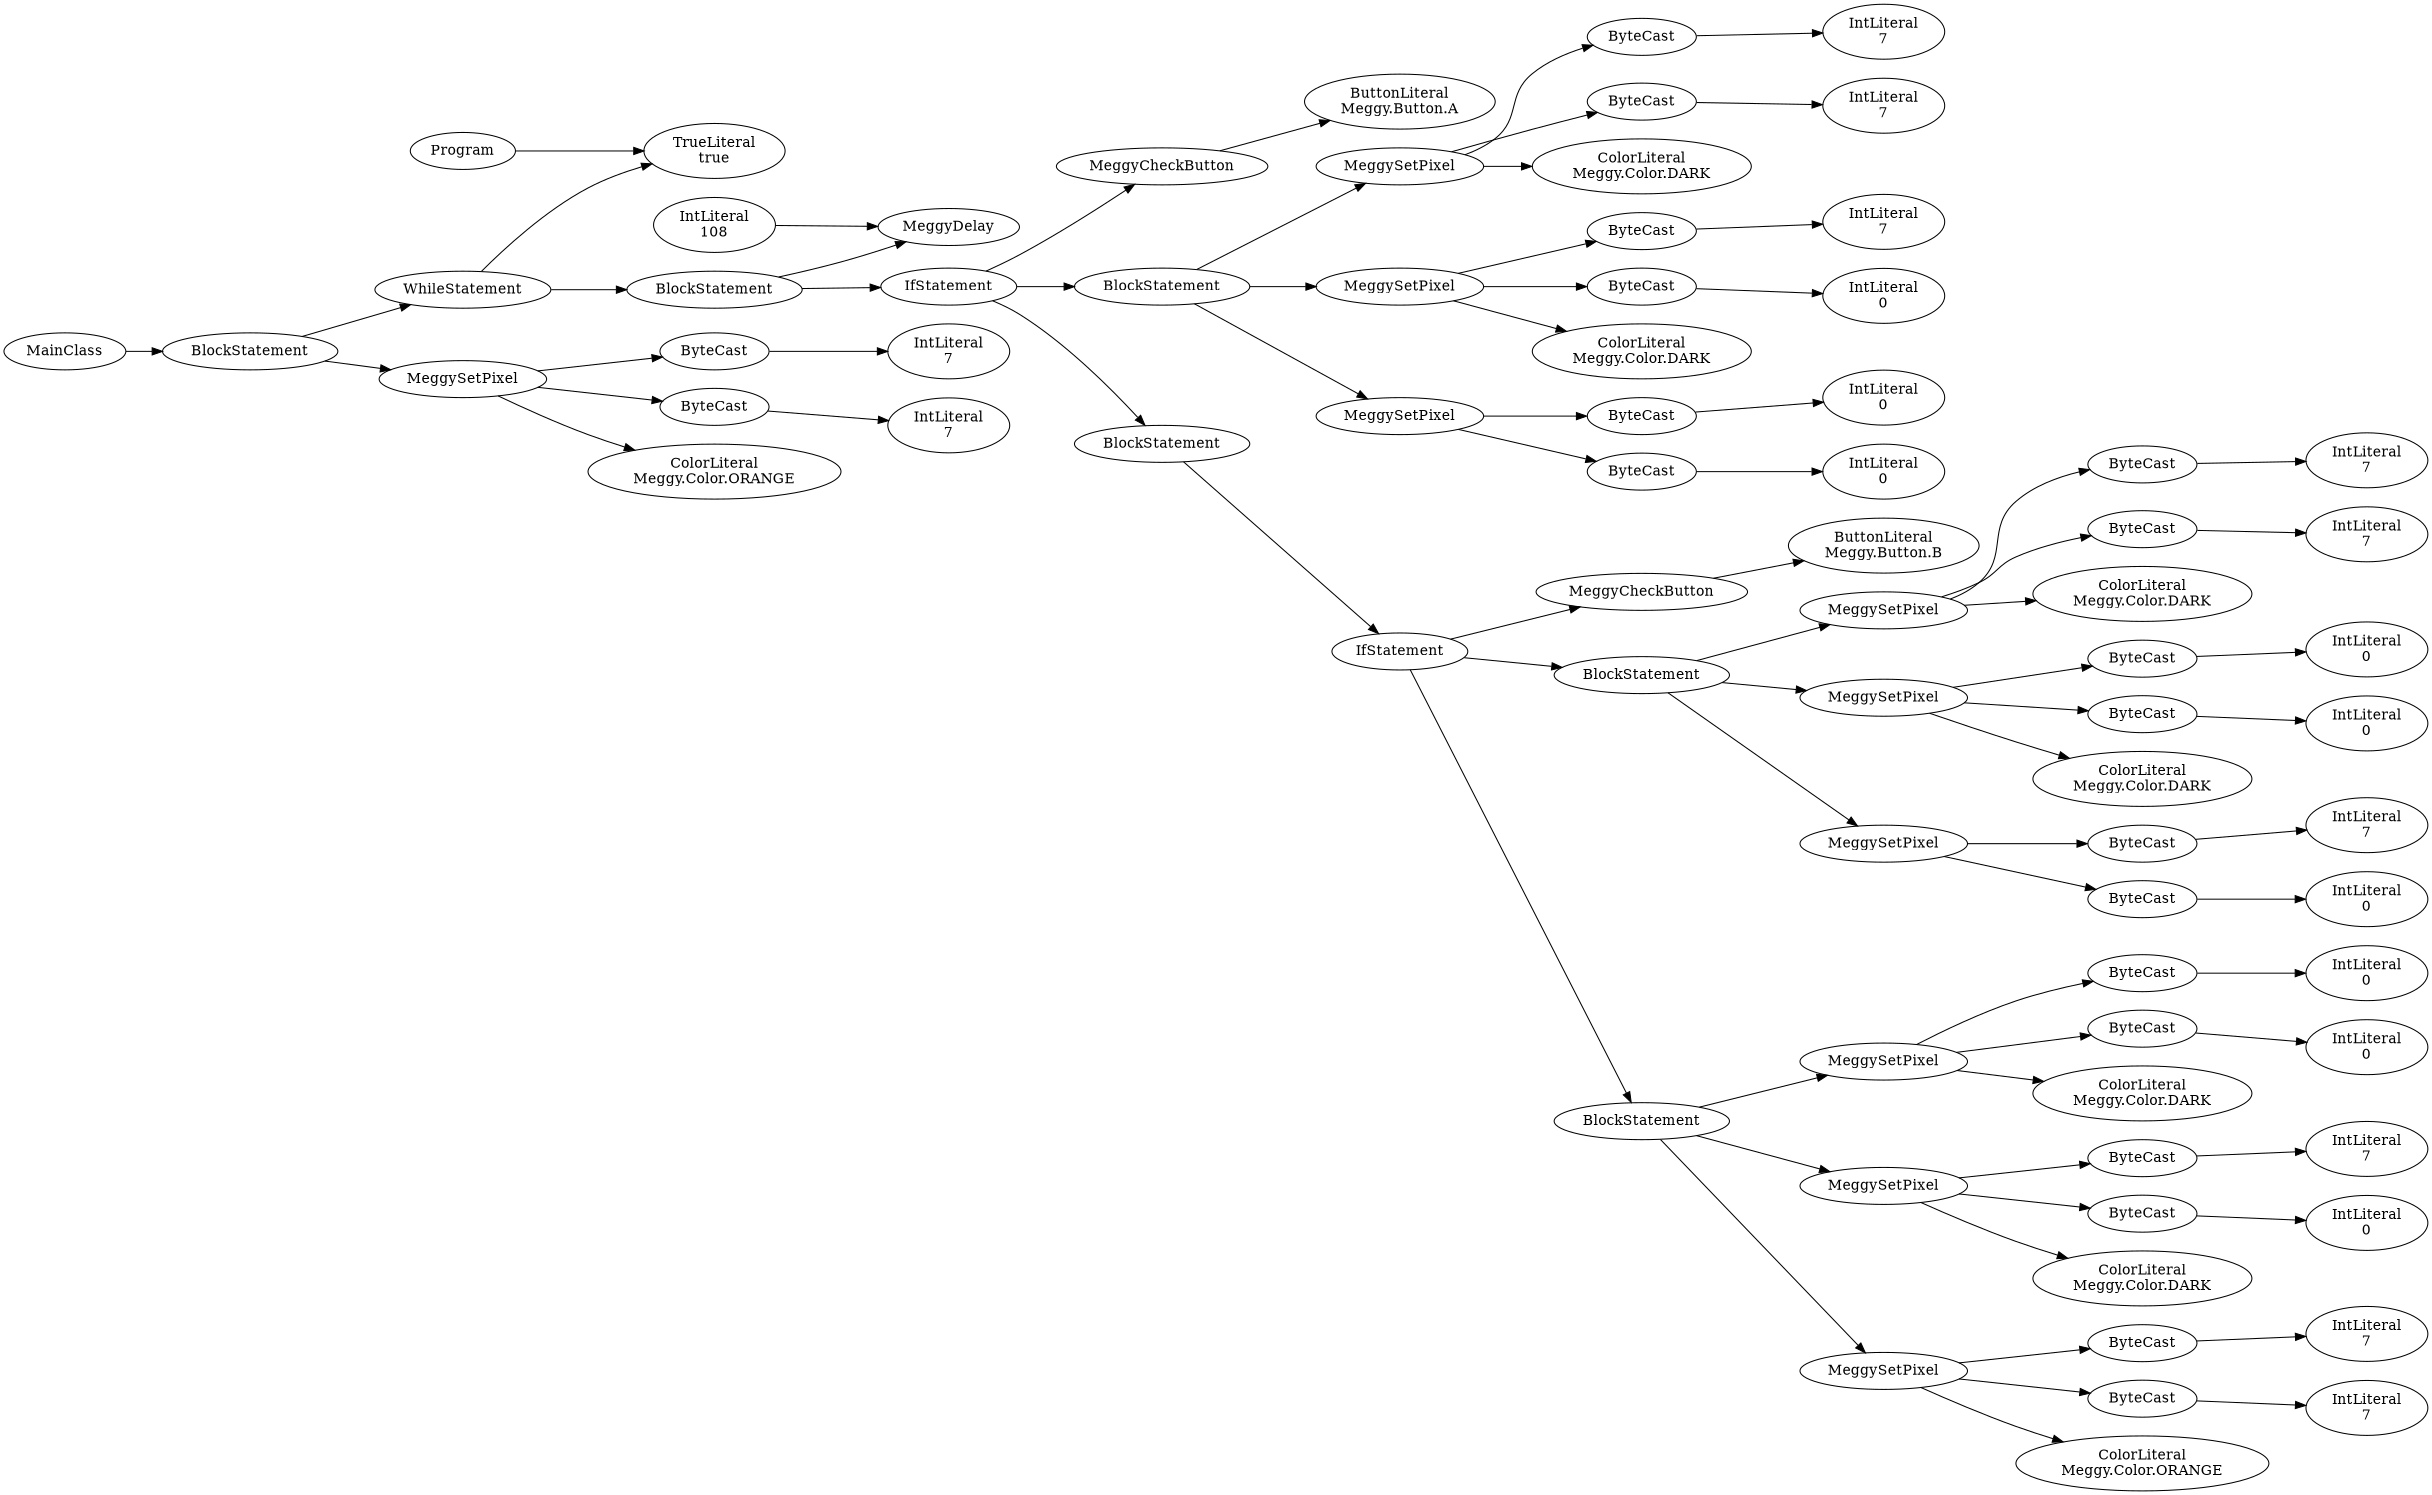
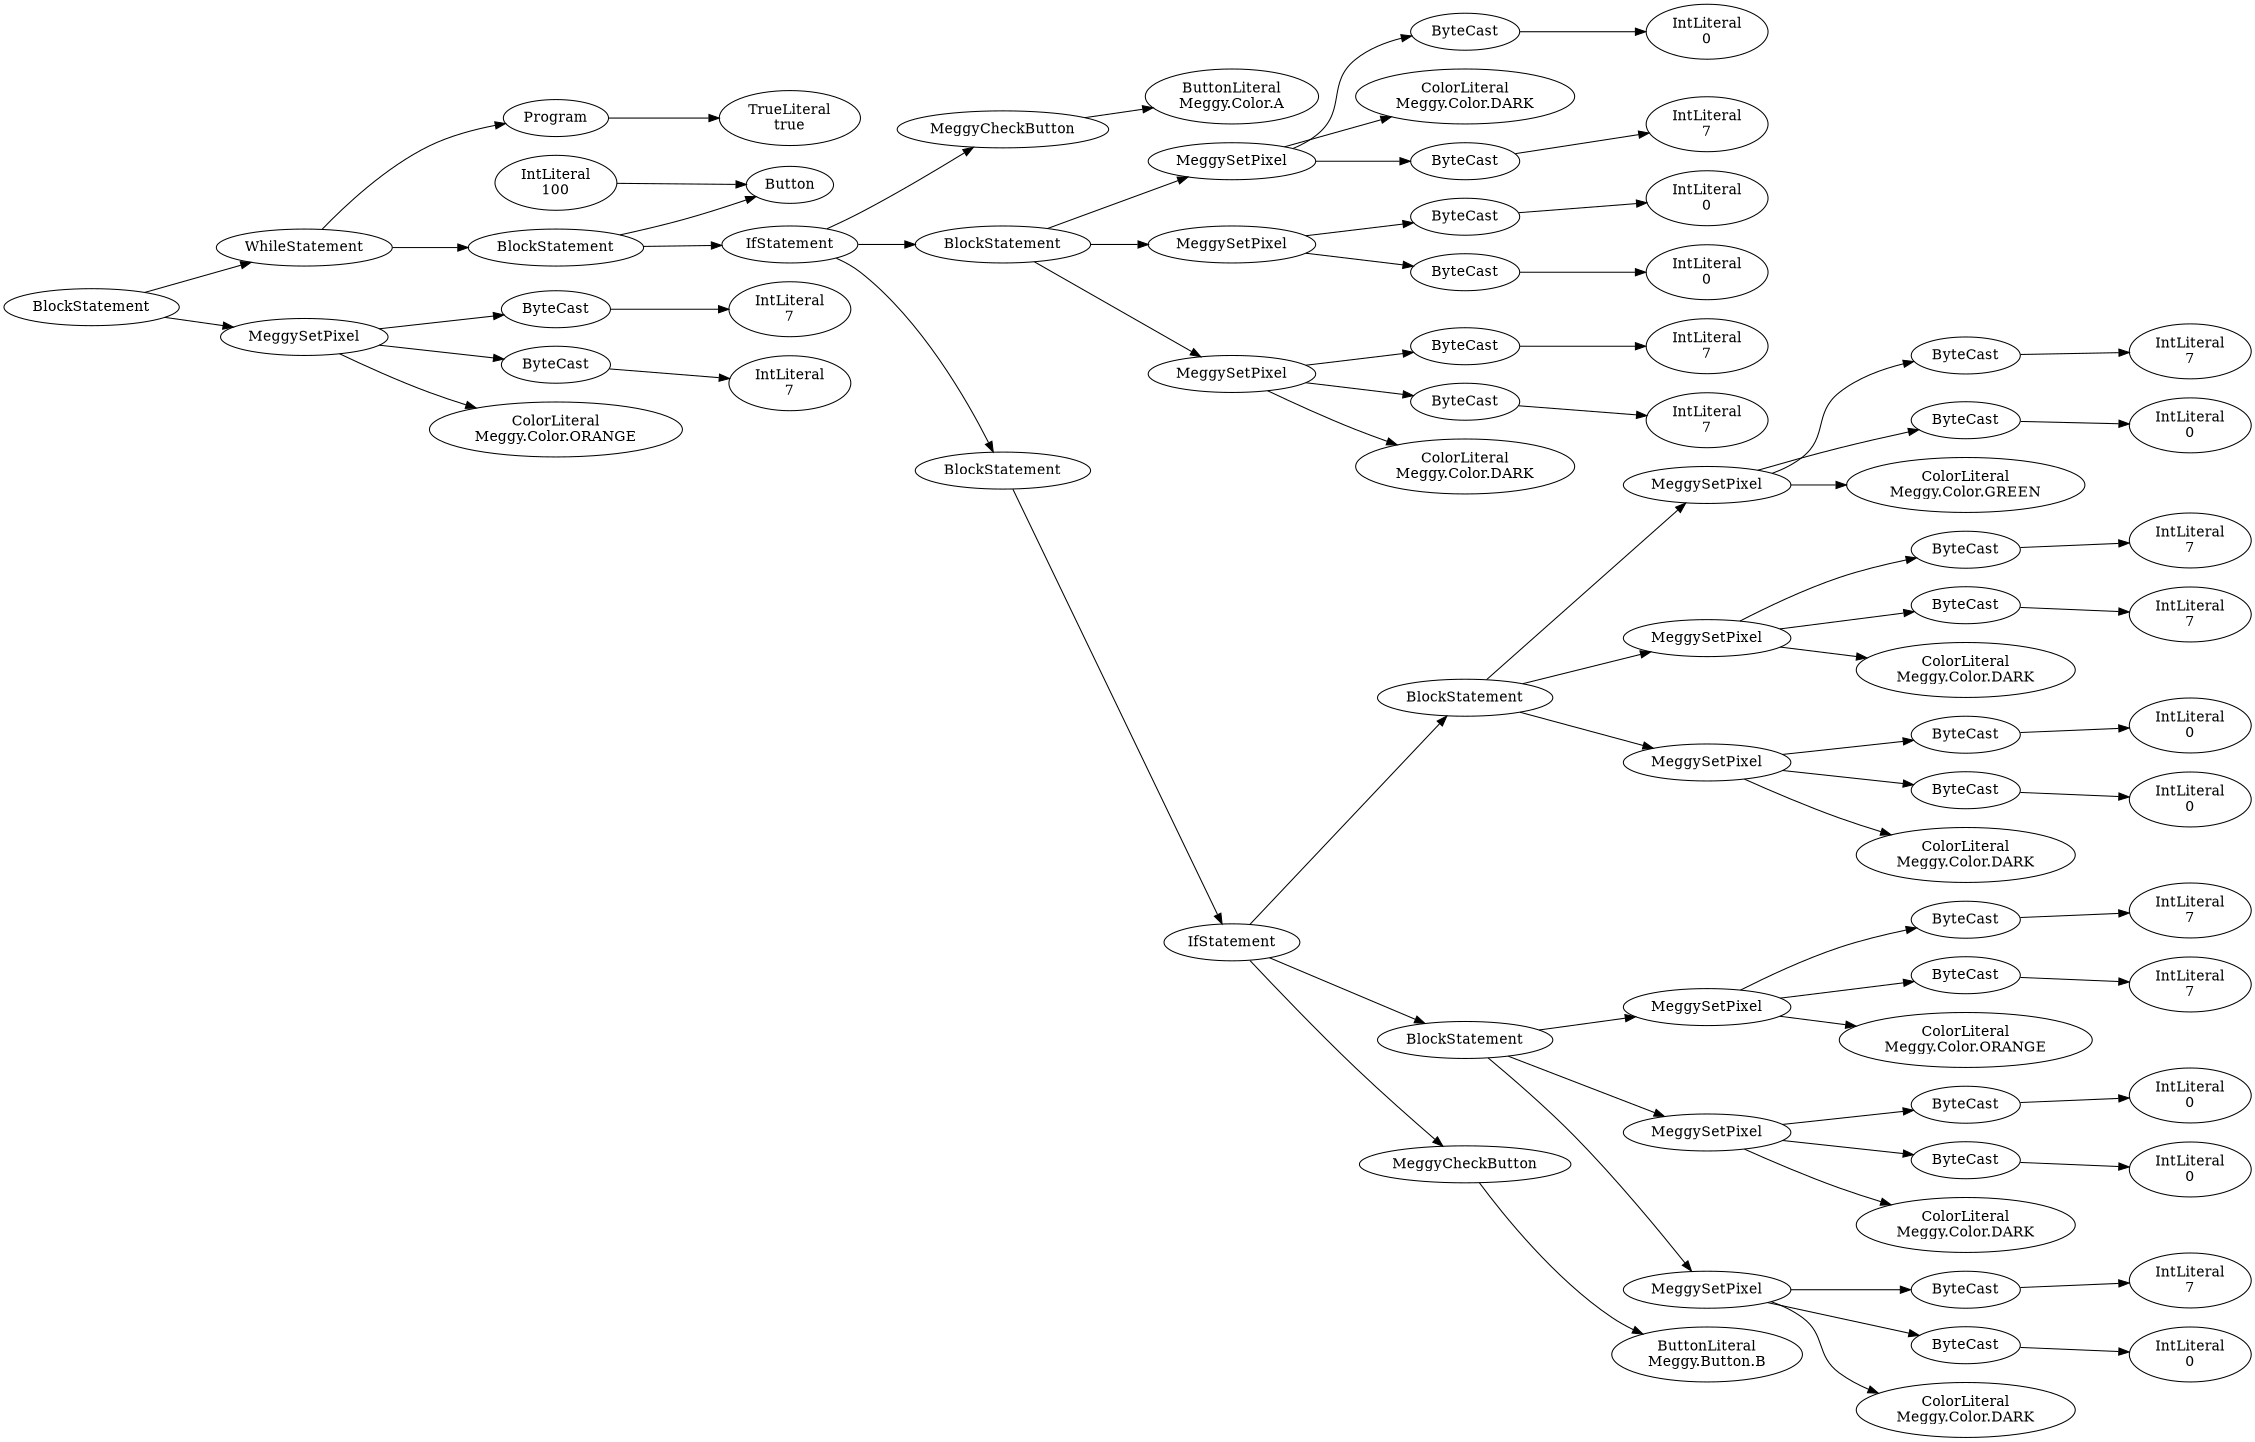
(1400, 102) -> (1232, 96)
(555, 208) -> (400, 163)
(715, 225) -> (556, 183)
(949, 227) -> (790, 185)
(65, 351) -> none
none -> (1966, 485)
